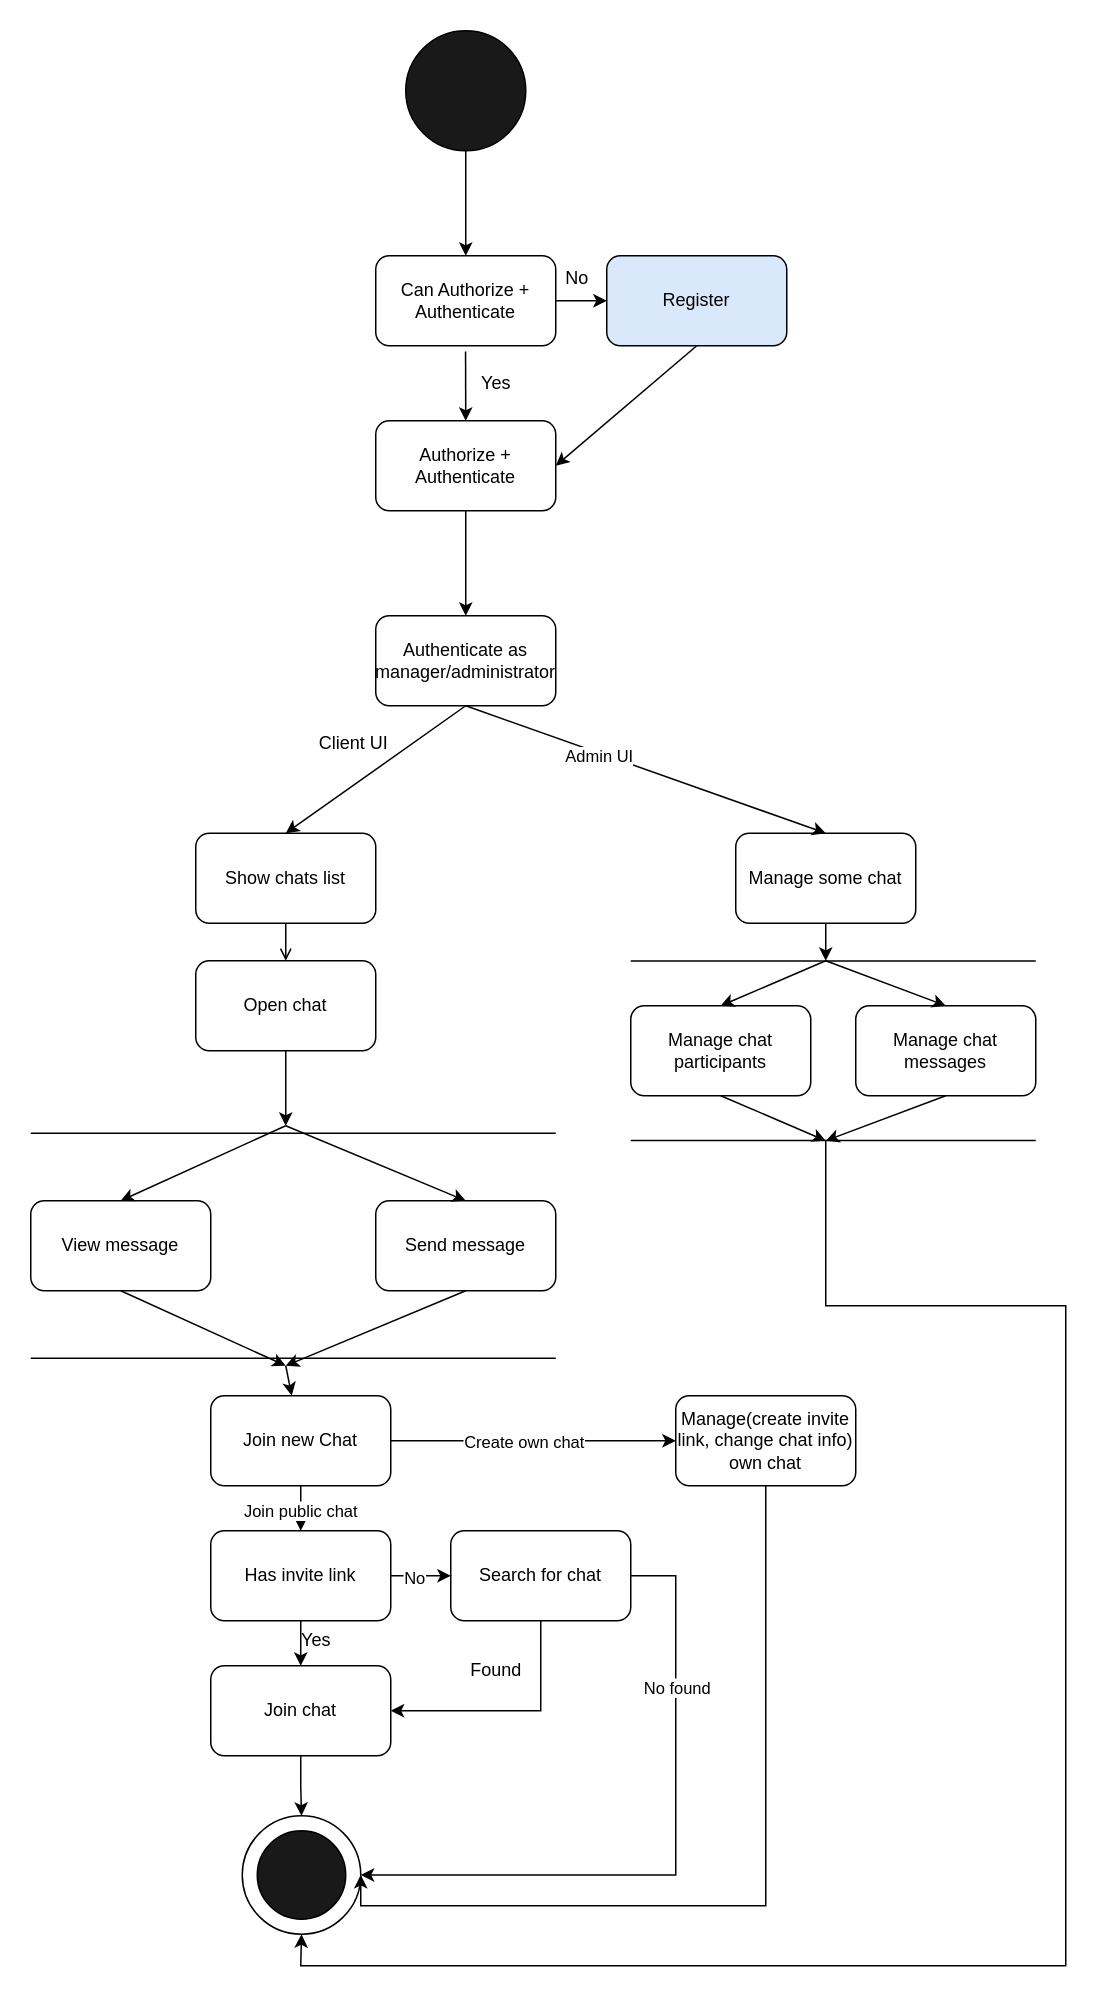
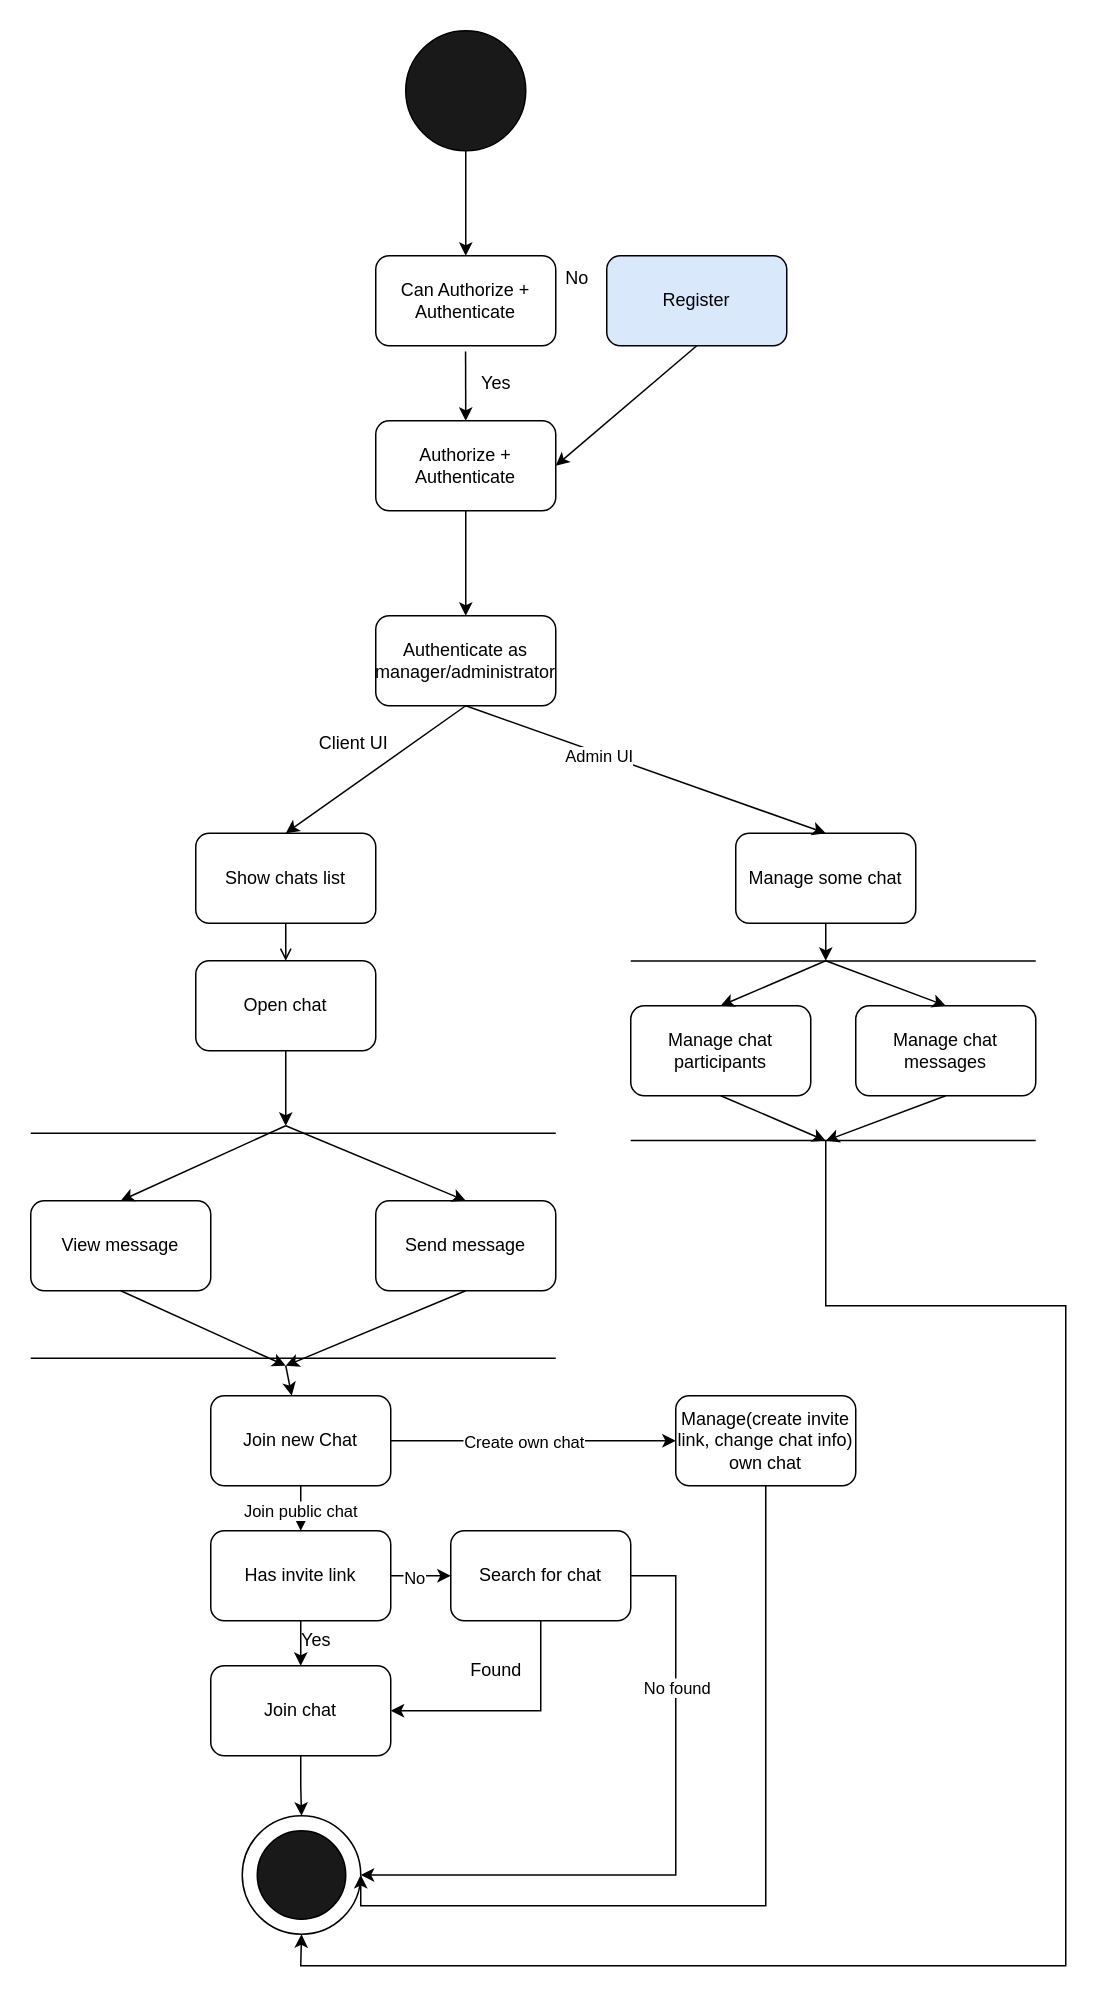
(576, 301) -> none
